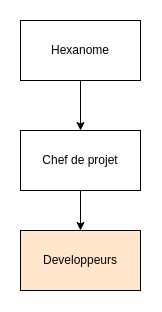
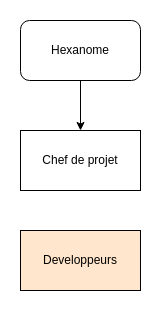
(81, 51) -> (81, 51)
(81, 207) -> none
